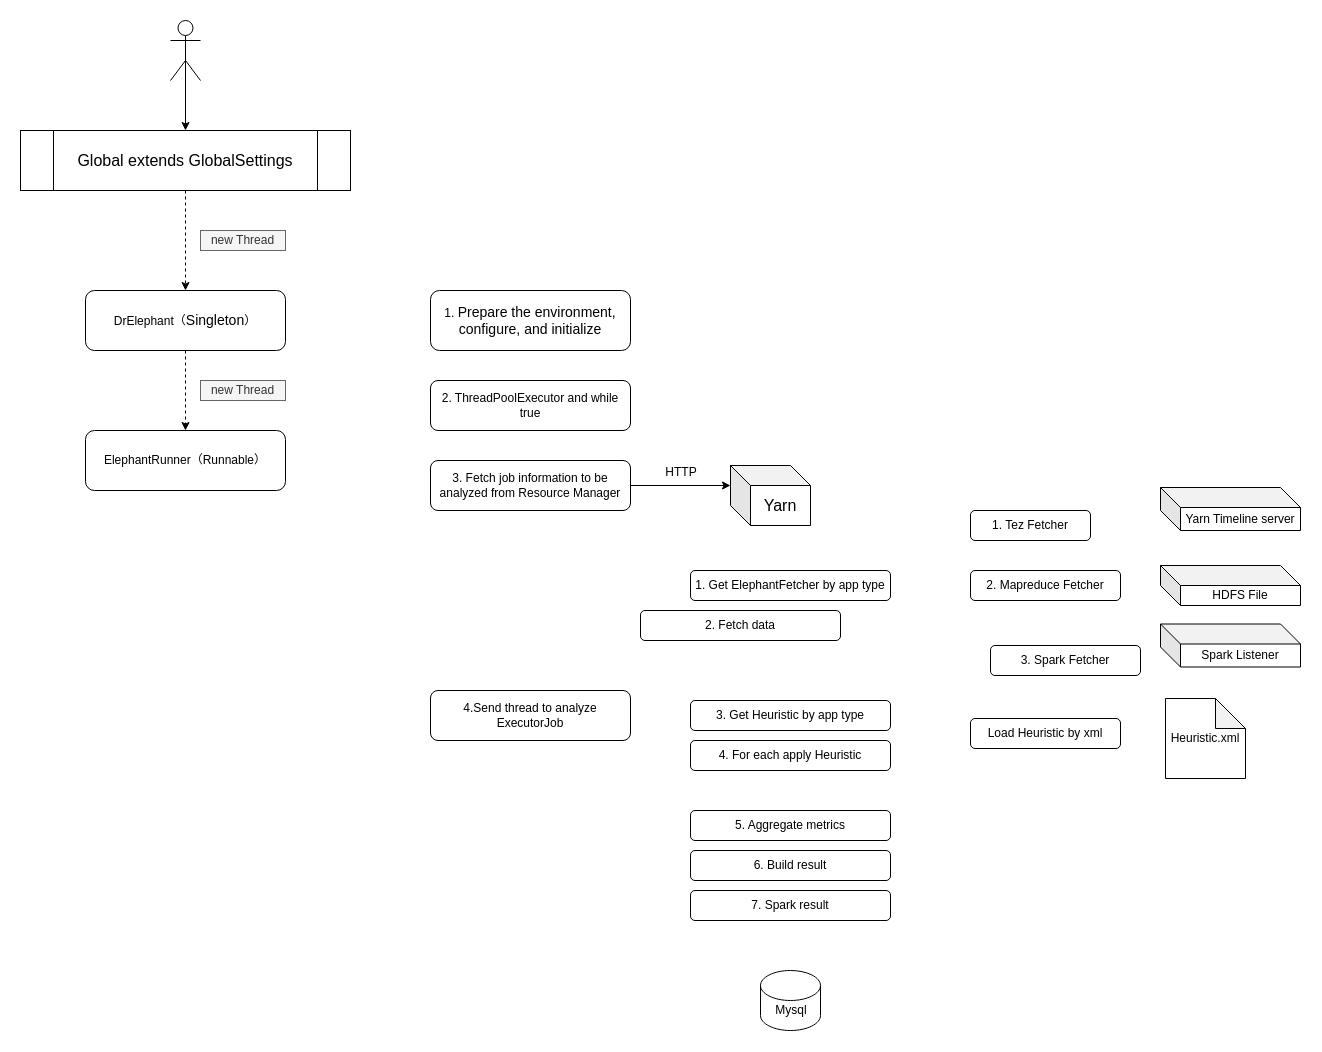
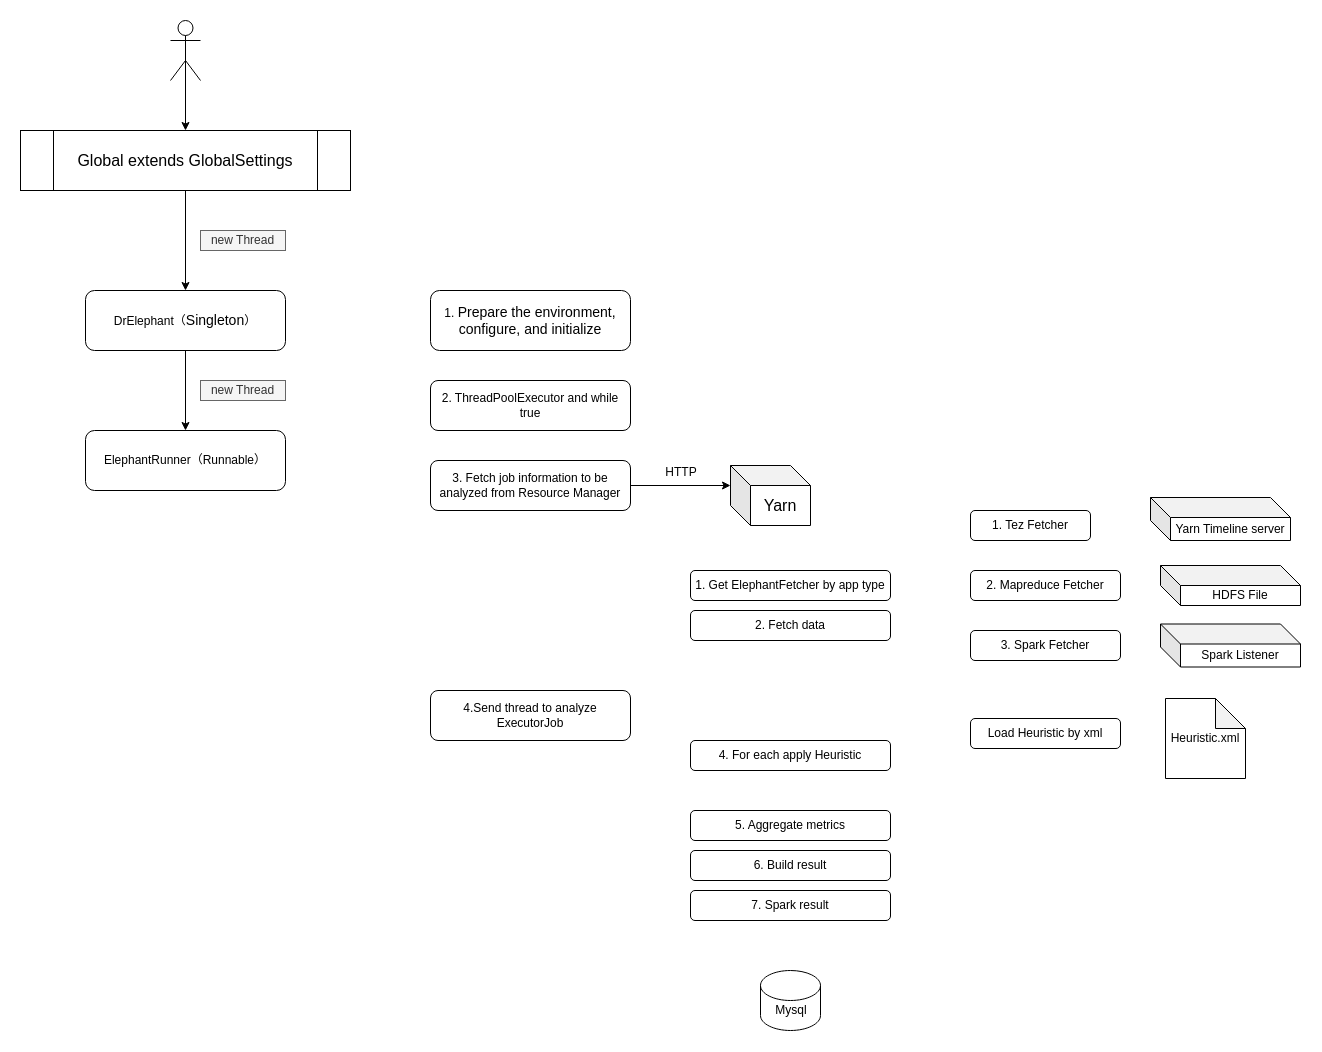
(186, 237) -> (186, 237)
(186, 388) -> (186, 388)
(1231, 509) -> (1221, 519)
(741, 626) -> (791, 626)
(1066, 661) -> (1046, 646)
(791, 716) -> none
